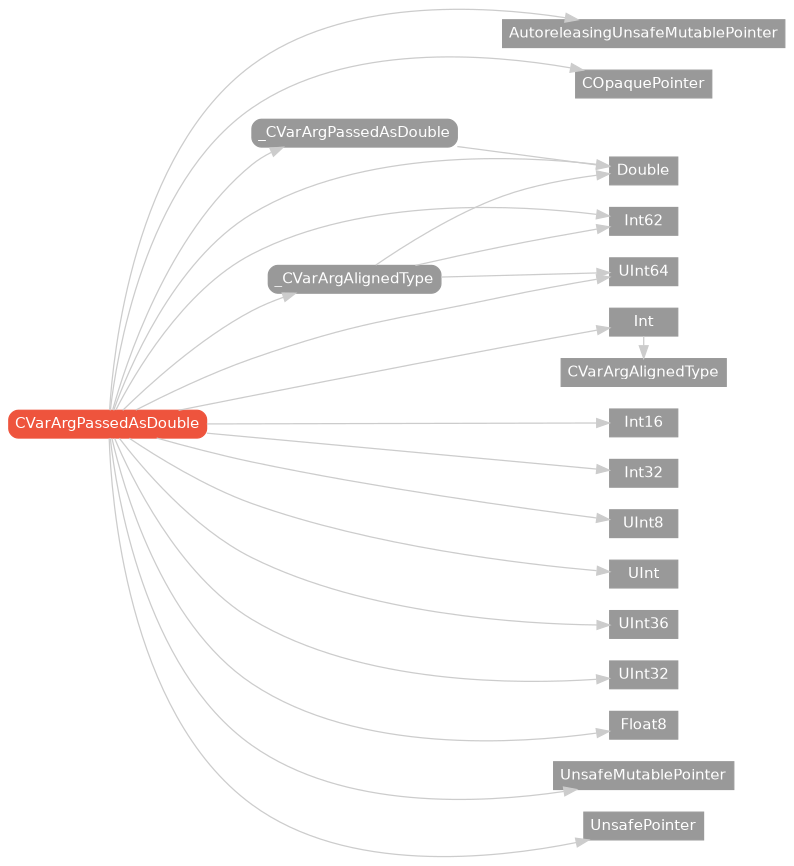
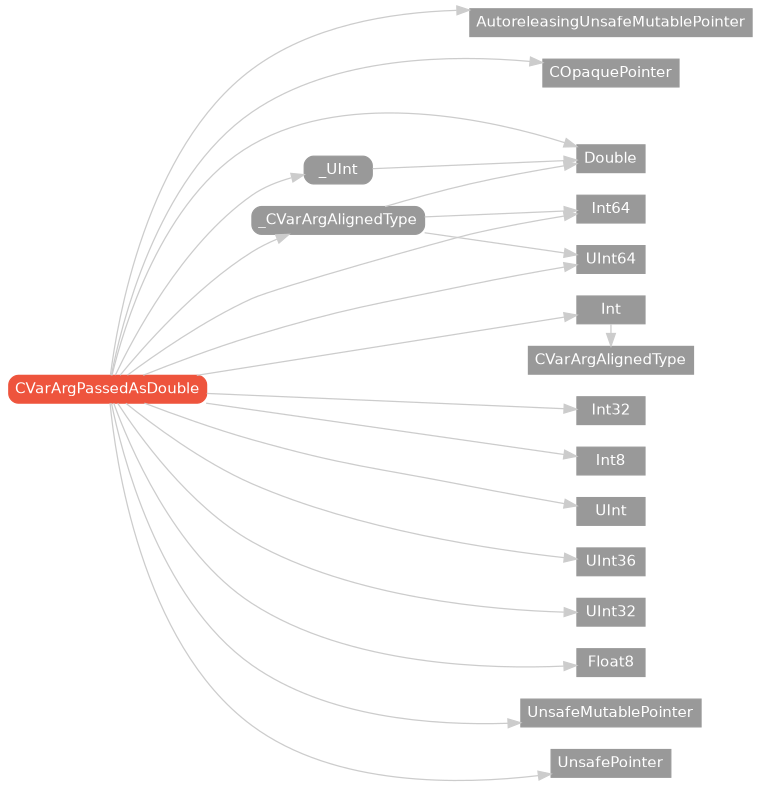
(355, 133) -> (338, 170)
(644, 221) -> (611, 209)
(644, 423) -> none
(644, 524) -> (611, 461)
